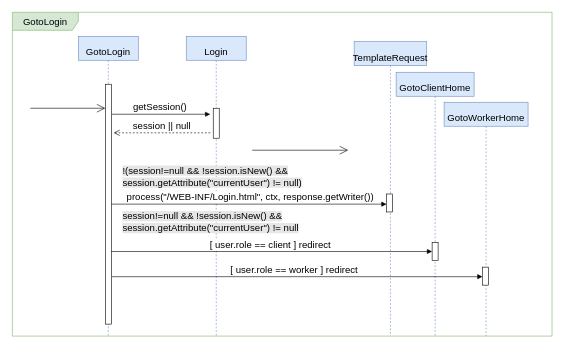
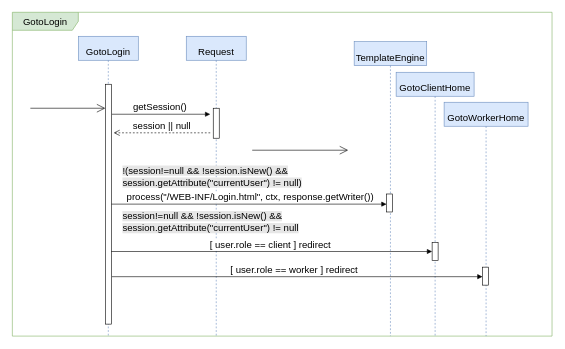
(216, 48) -> (216, 48)
(391, 54) -> (391, 54)
